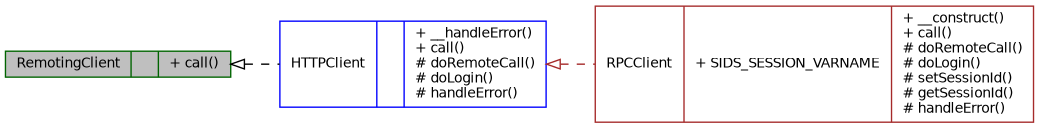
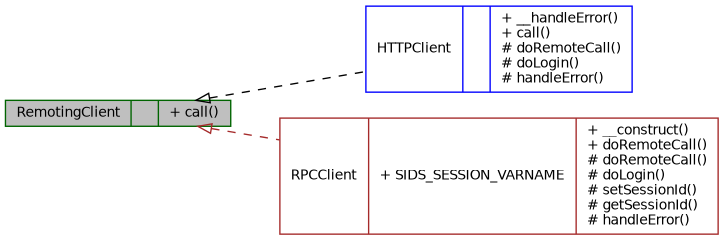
(928, 33) -> (647, 145)
(578, 64) -> (246, 134)
